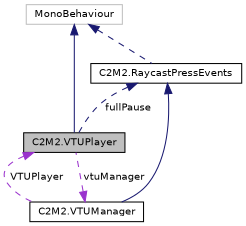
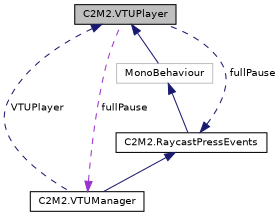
(125, 47) -> (180, 113)
(74, 84) -> (148, 48)
(113, 177) -> (123, 108)
(6, 181) -> (7, 104)
